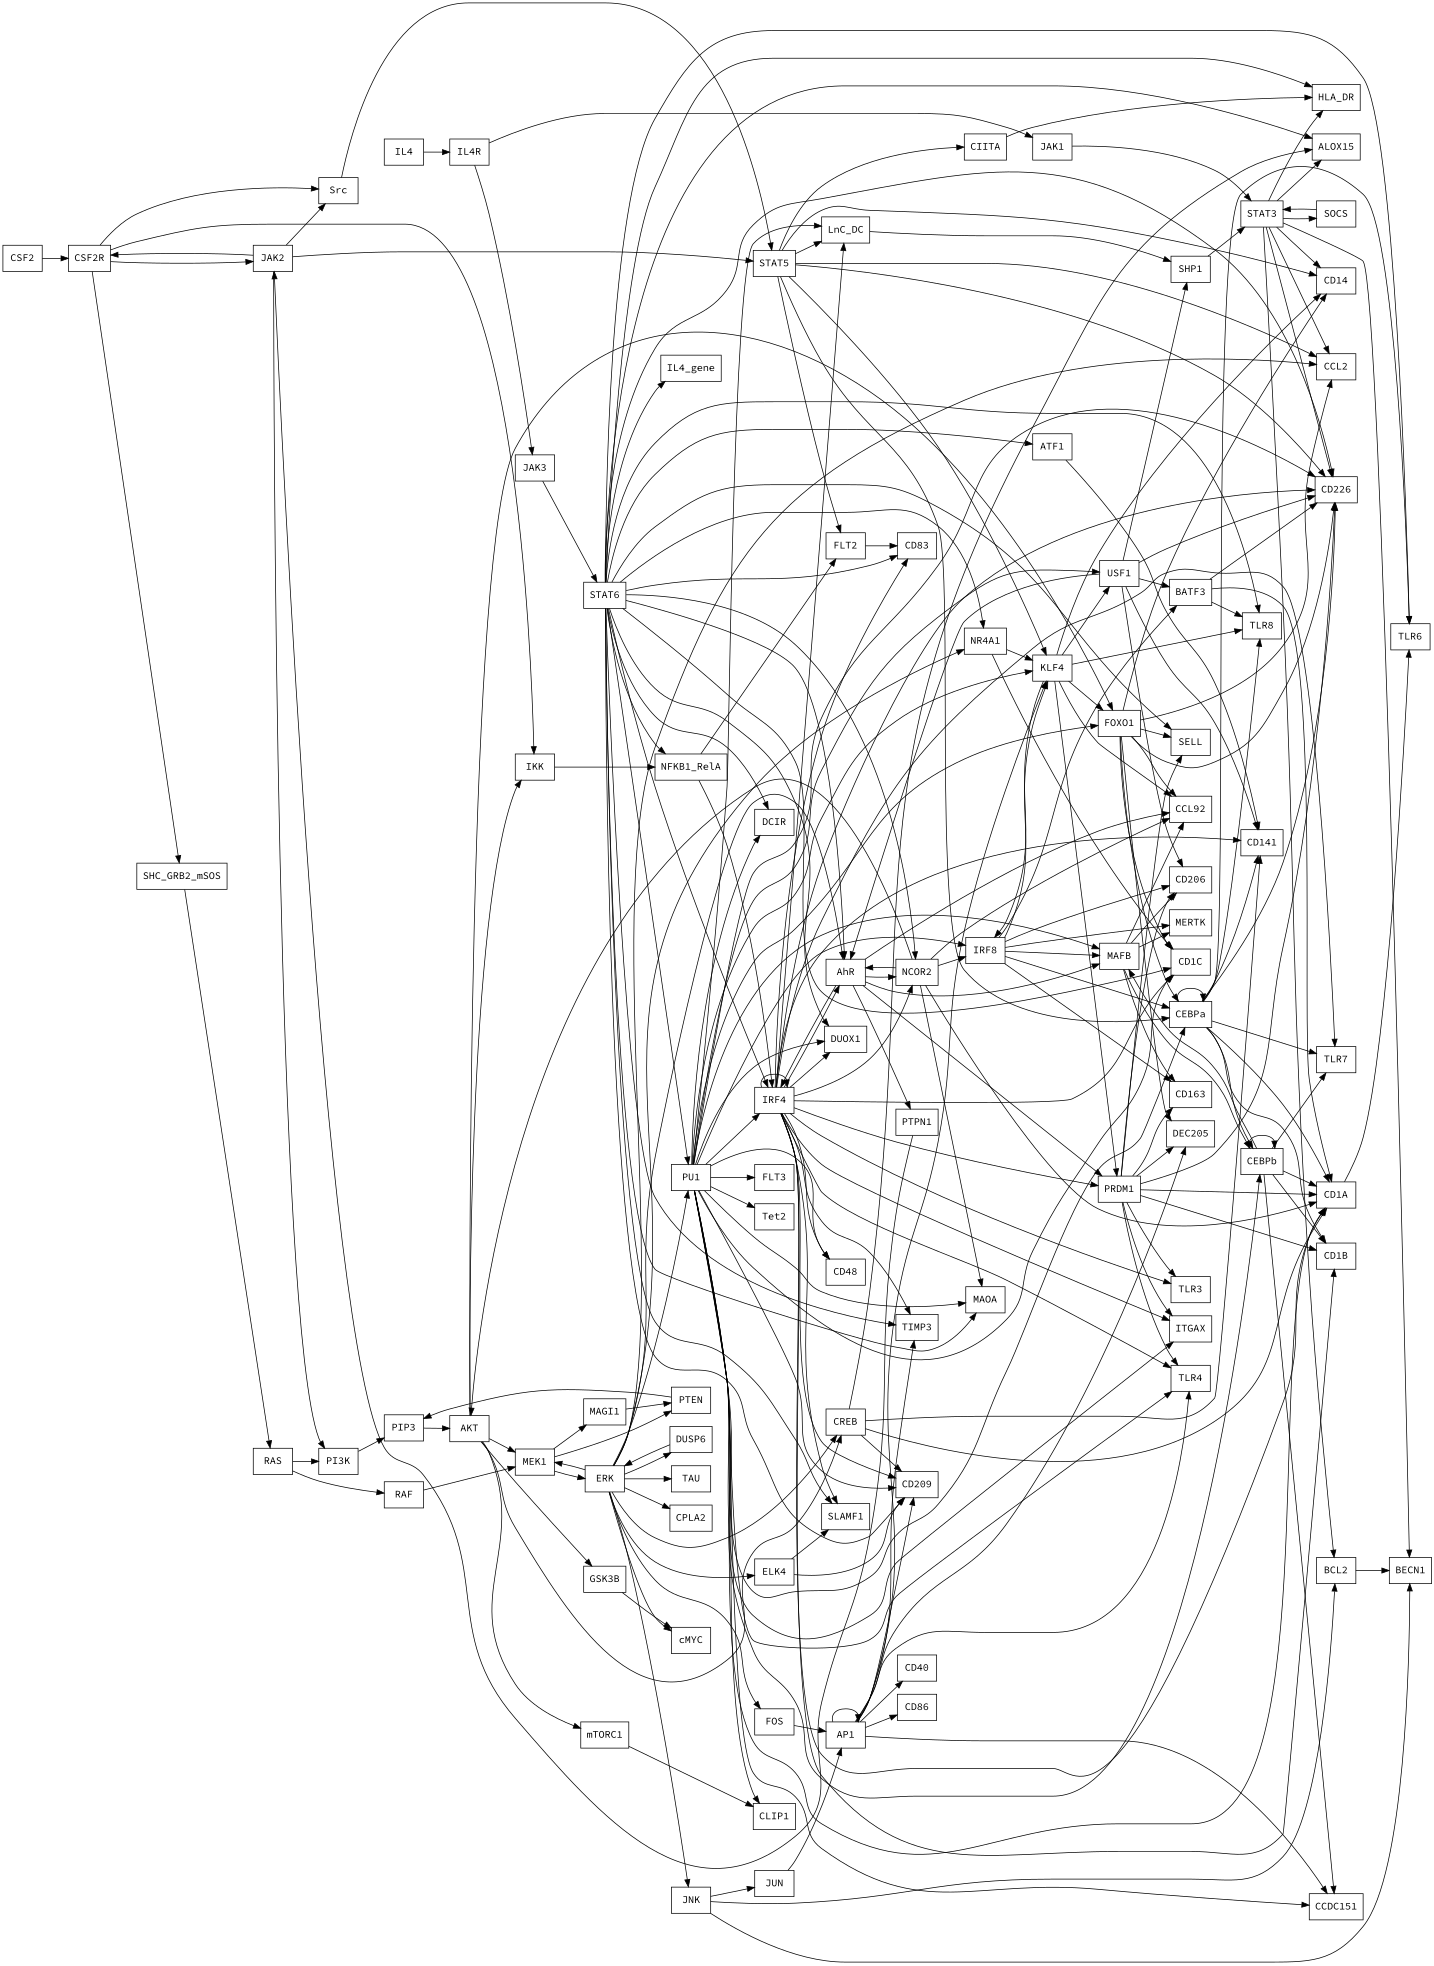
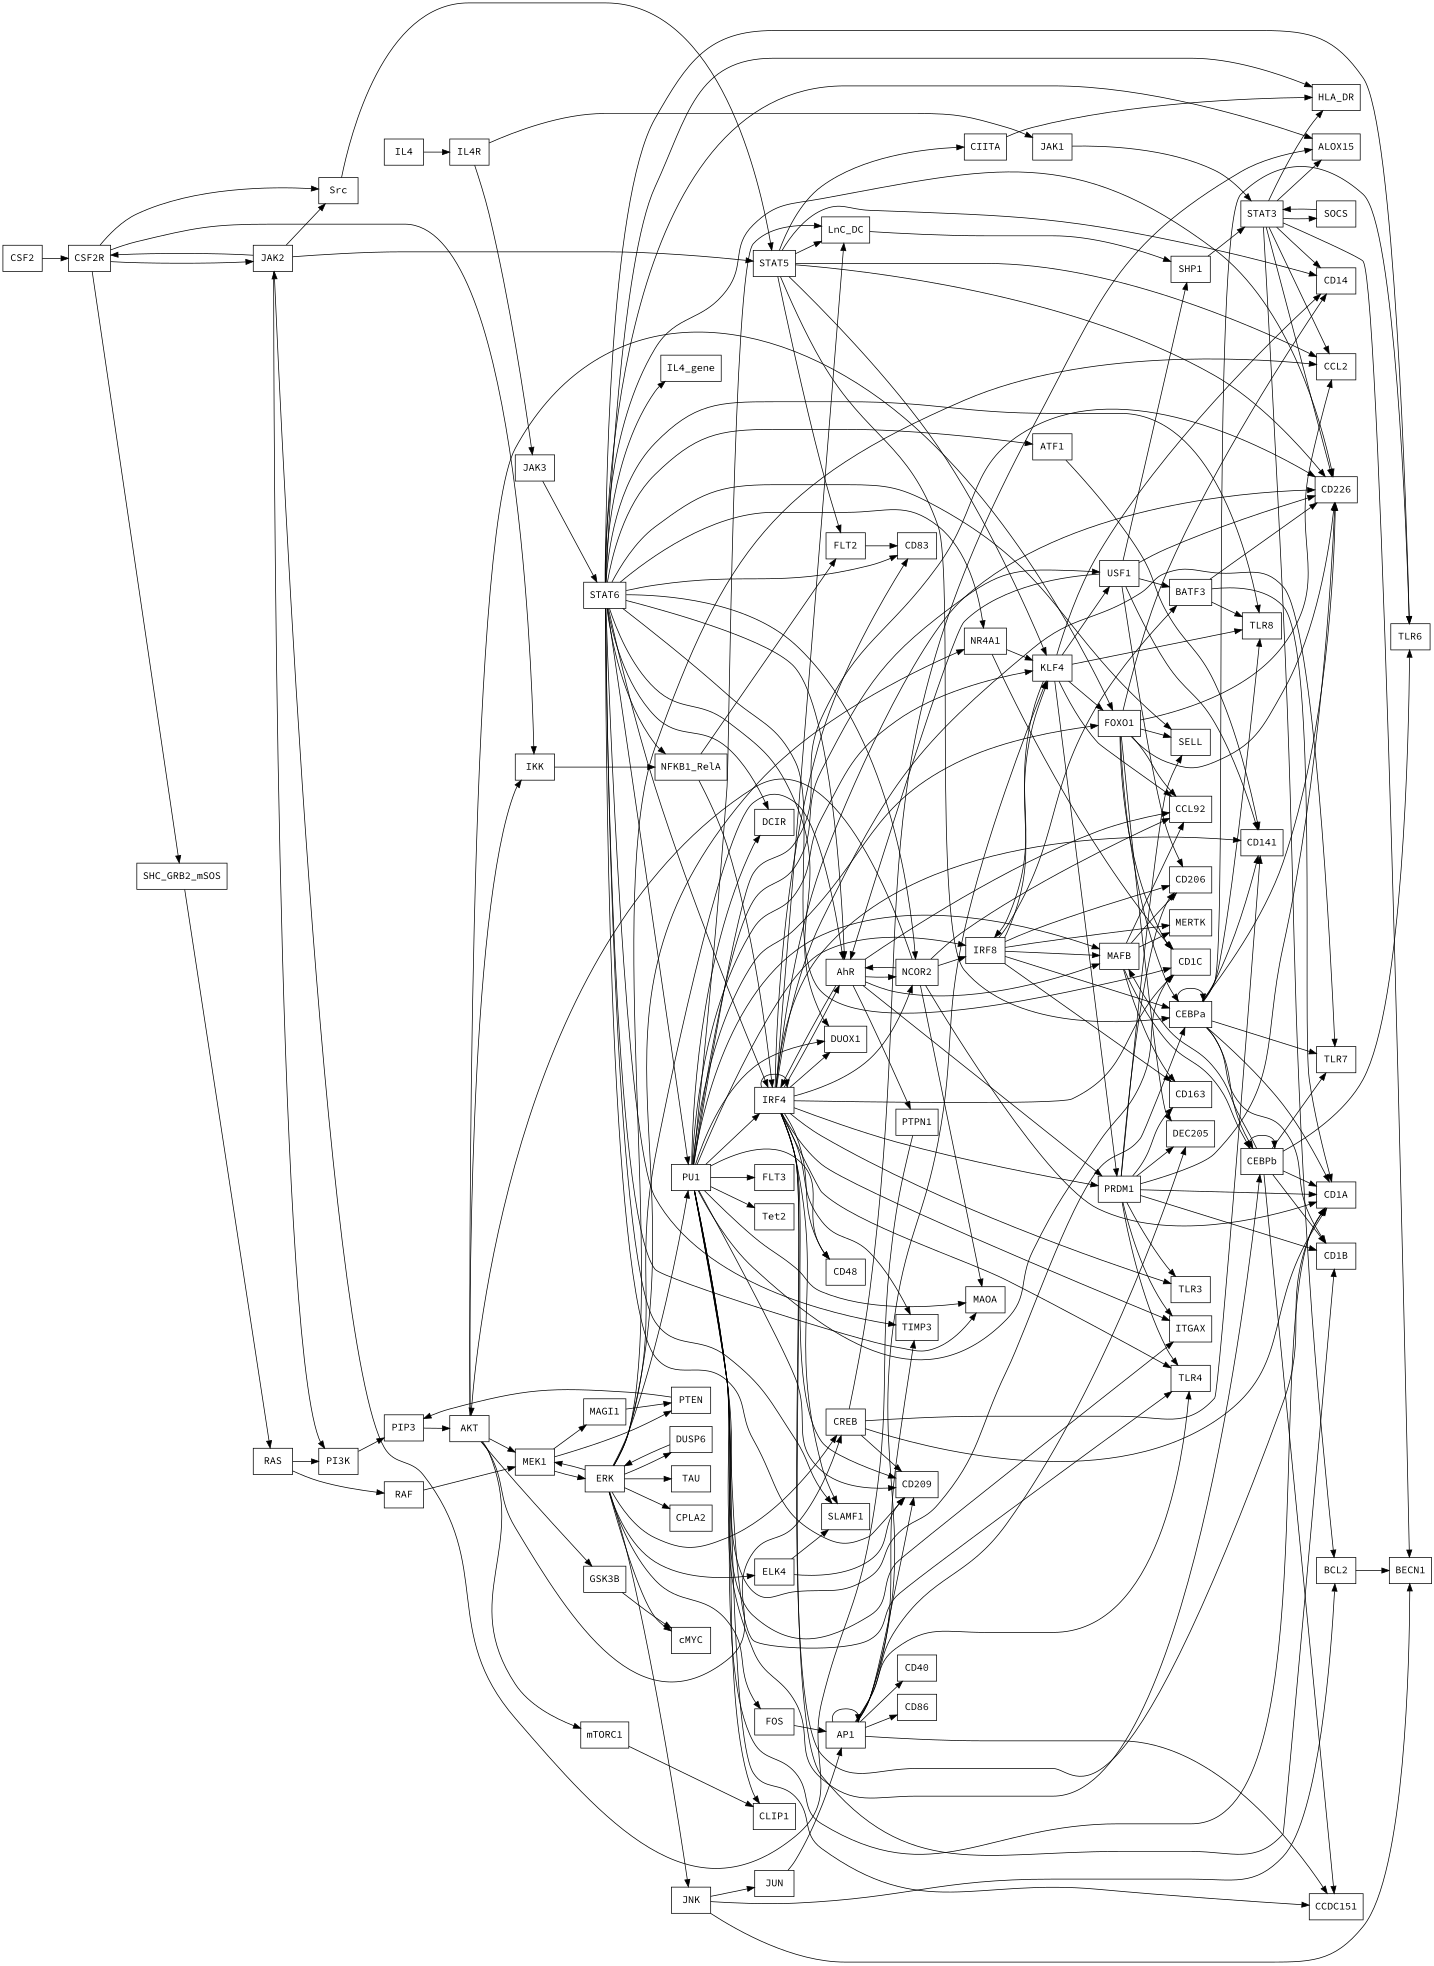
(1389, 949) -> (1398, 898)
